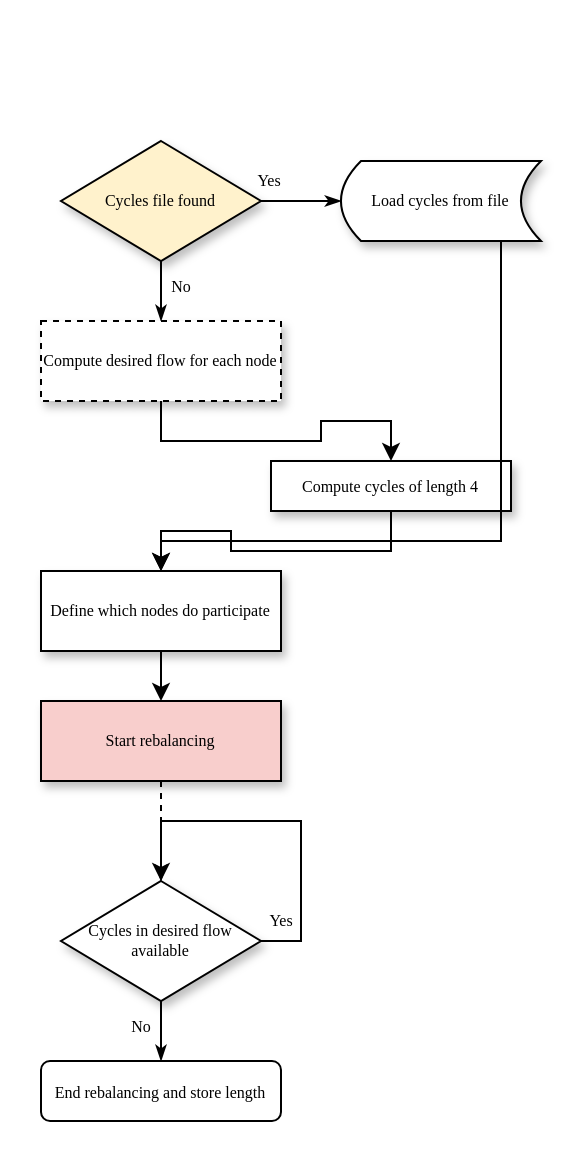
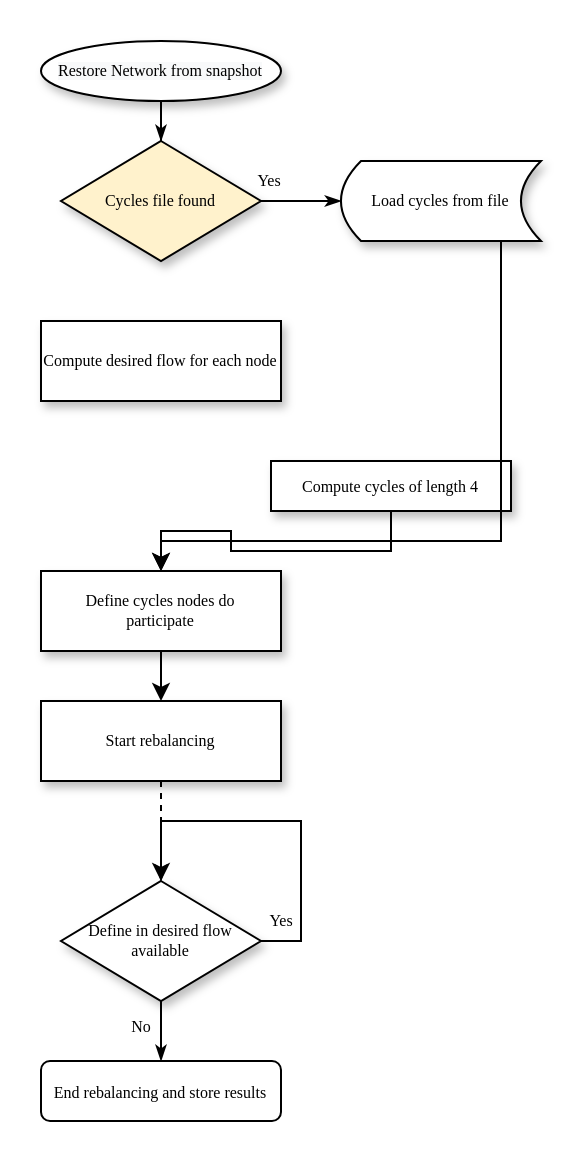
none -> (161, 71)
none -> (161, 127)
(161, 297) -> none
(161, 361) -> (161, 361)
(279, 441) -> none
(161, 611) -> (161, 611)
(161, 741) -> (161, 741)
(161, 941) -> (161, 941)
(161, 1091) -> (161, 1091)
